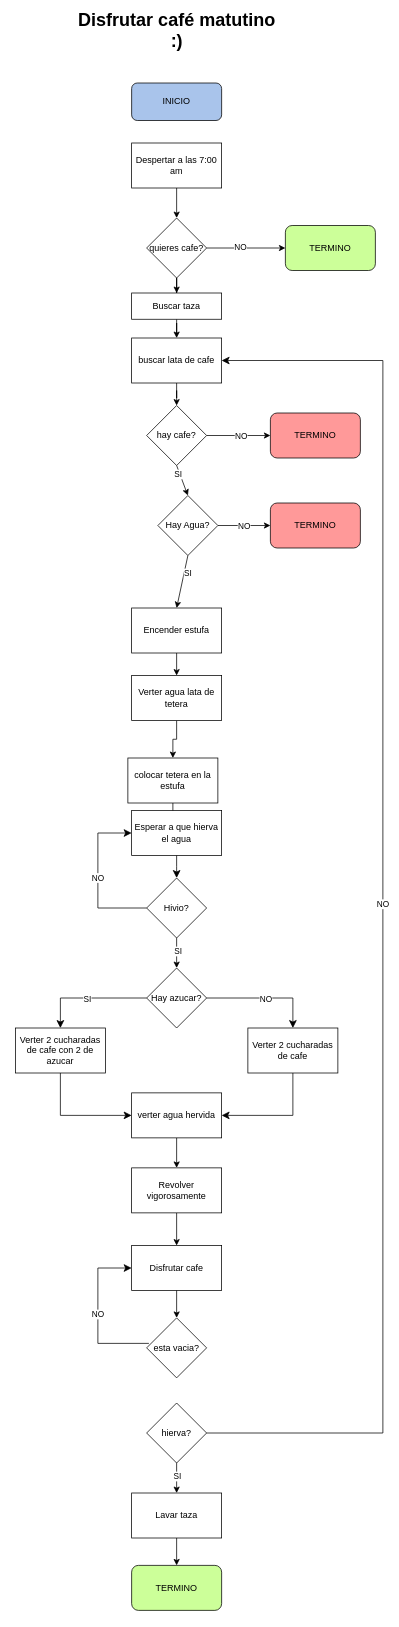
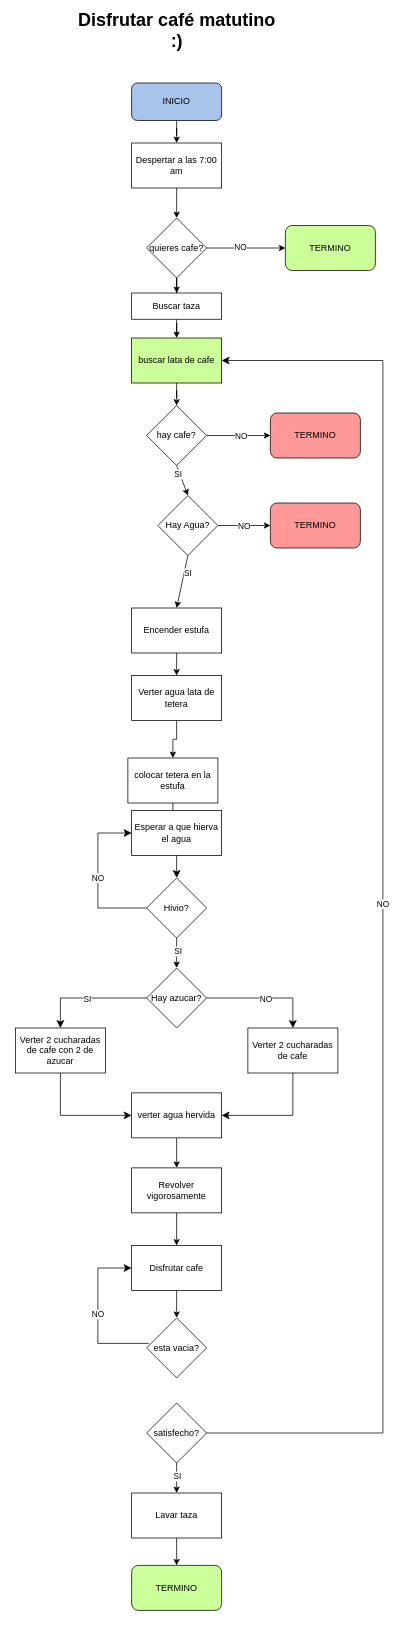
none -> (177, 134)
(177, 360) -> (177, 360)
(177, 1433) -> (177, 1433)
